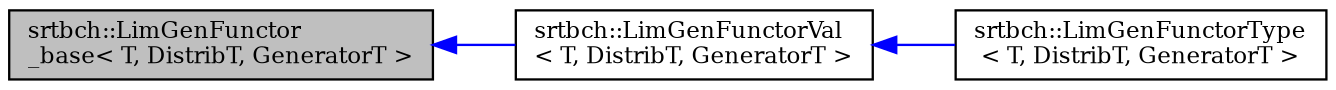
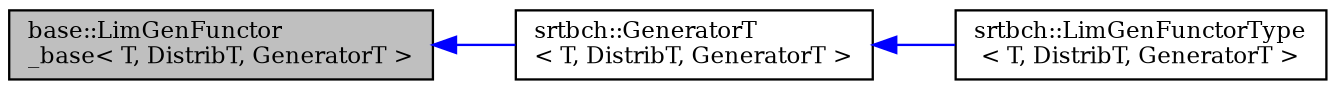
(221, 45) -> (221, 45)
(694, 45) -> (694, 45)
